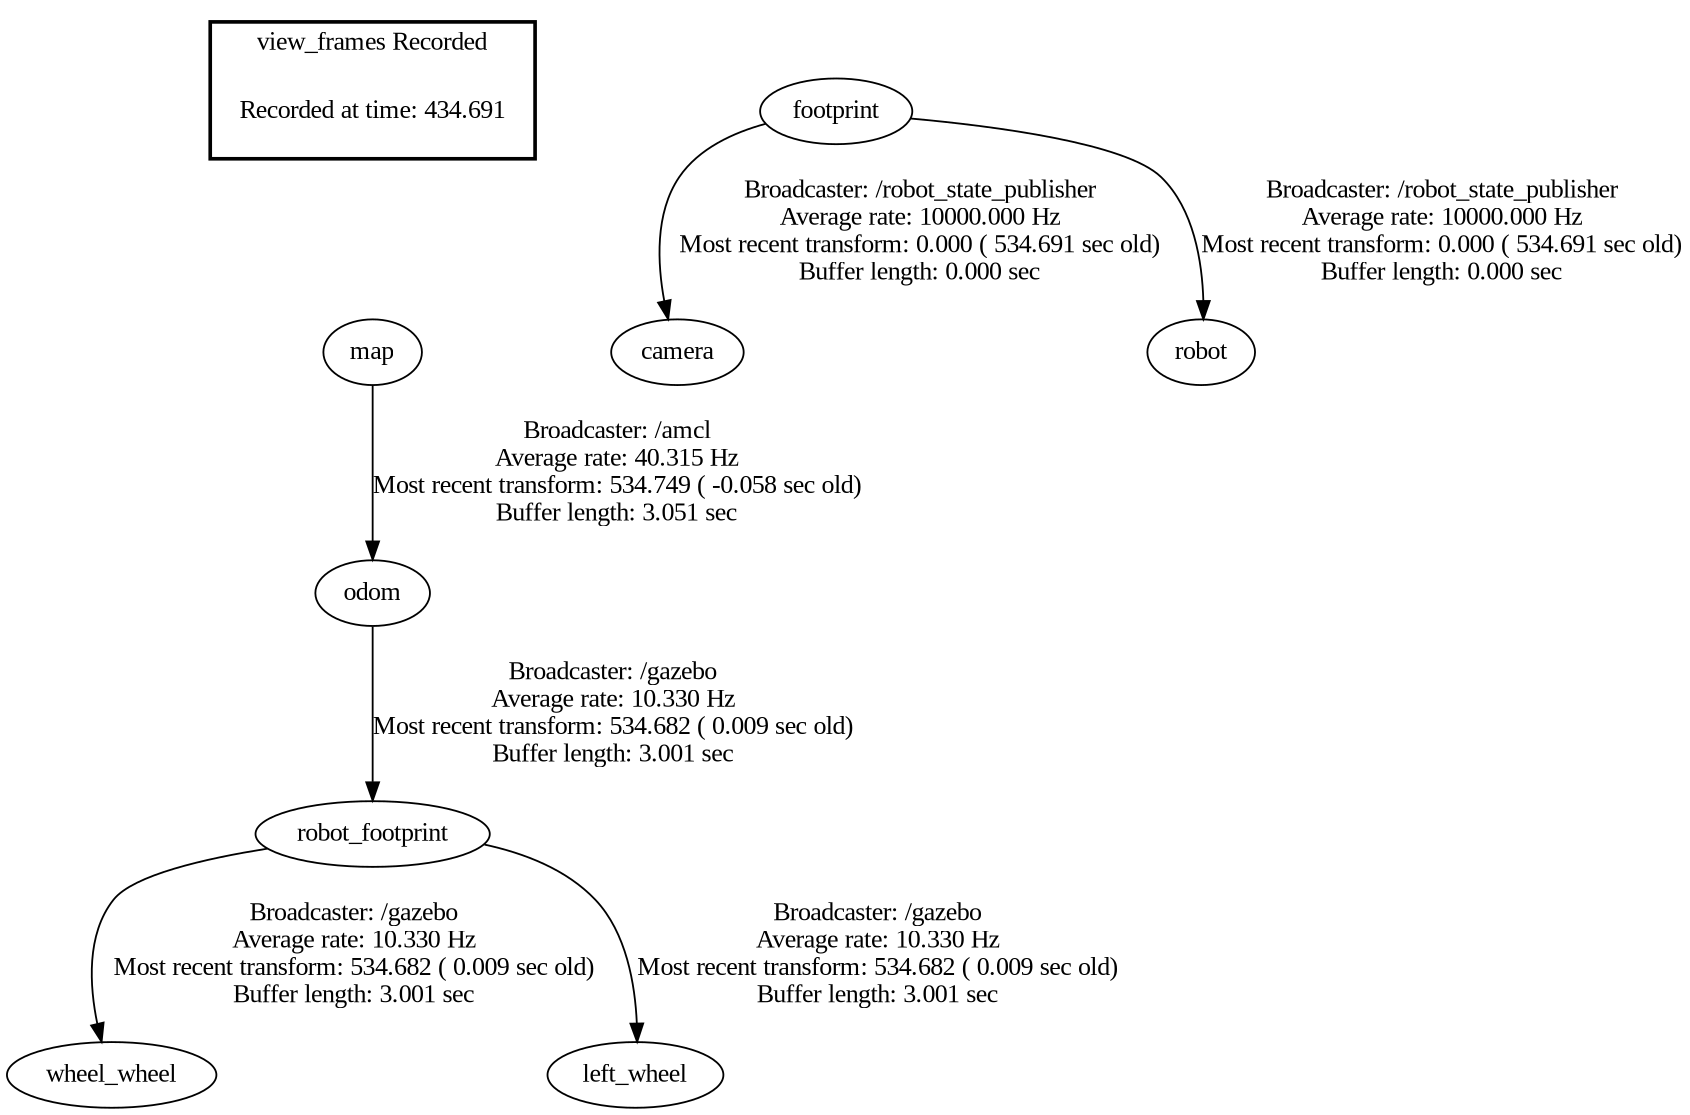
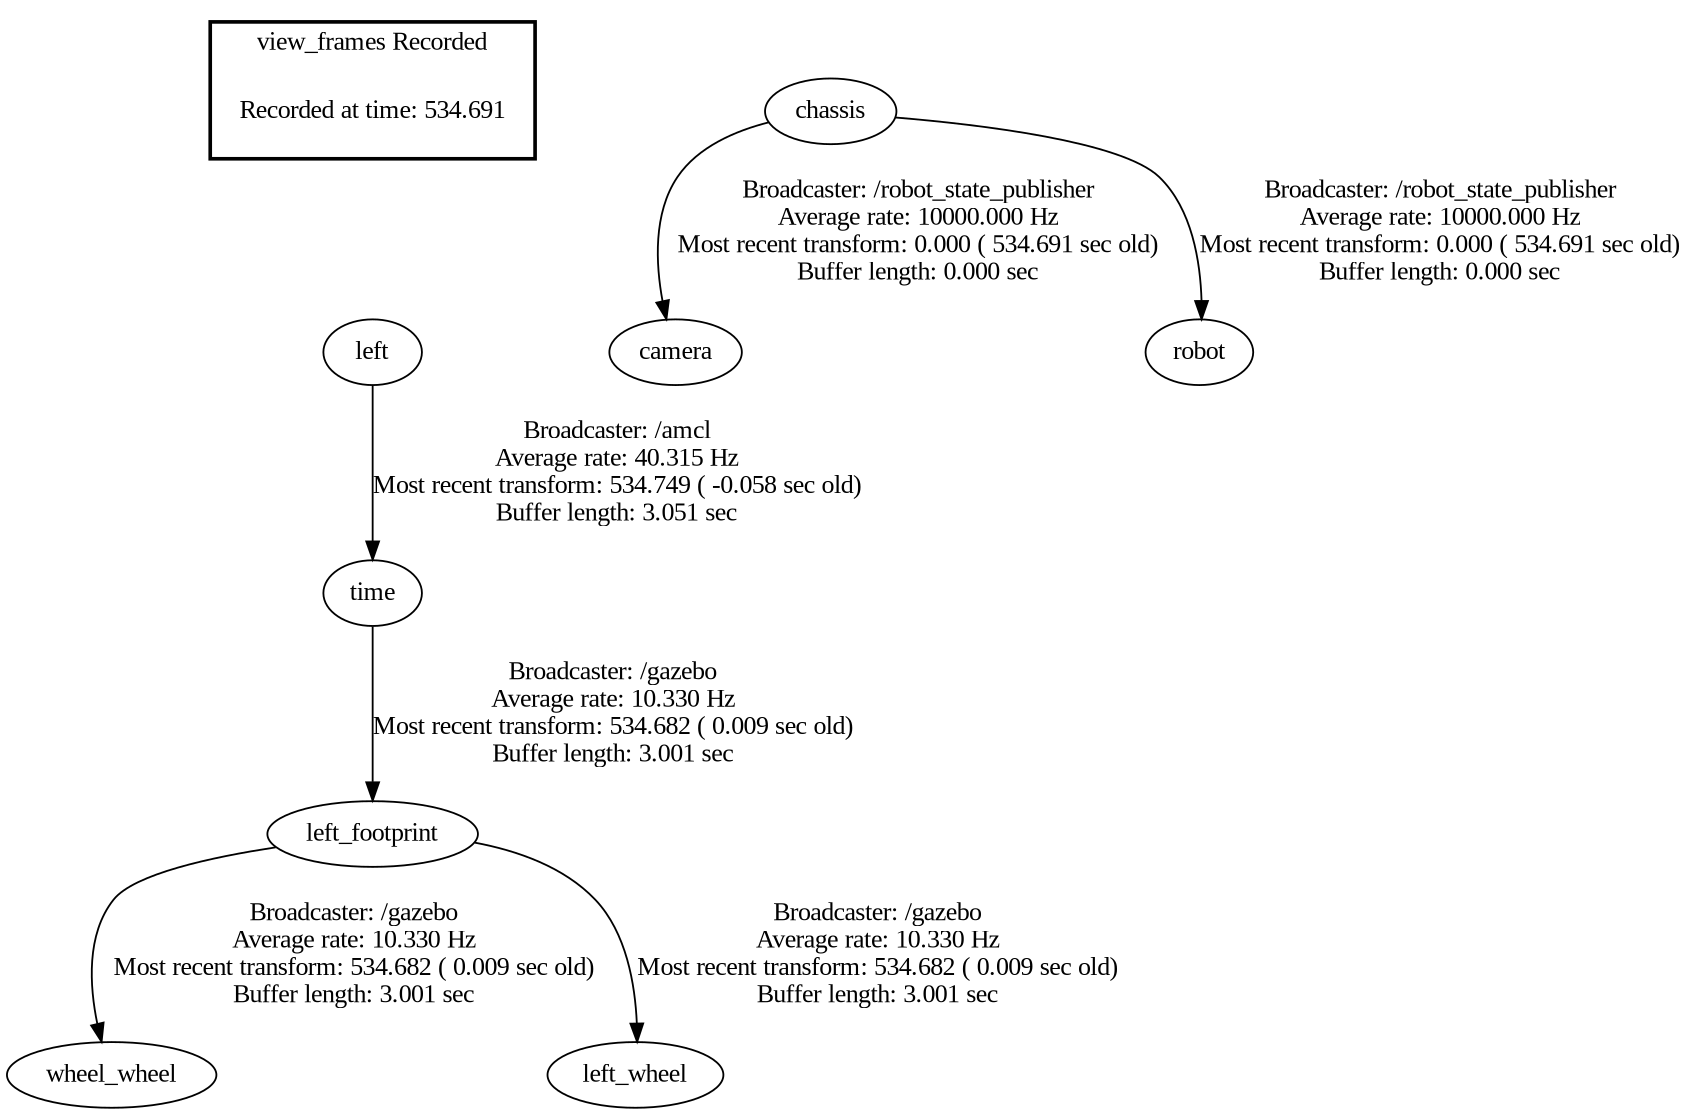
(373, 111) -> (373, 111)
(836, 111) -> (831, 111)
(373, 352) -> (373, 352)
(373, 593) -> (373, 593)
(373, 834) -> (373, 834)
